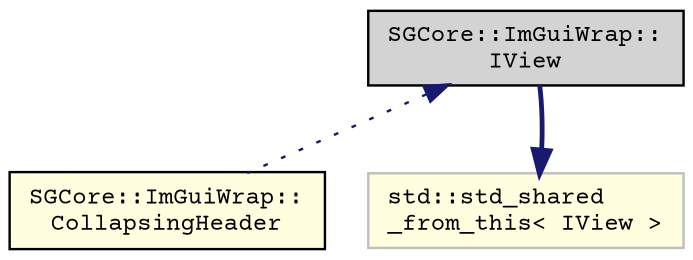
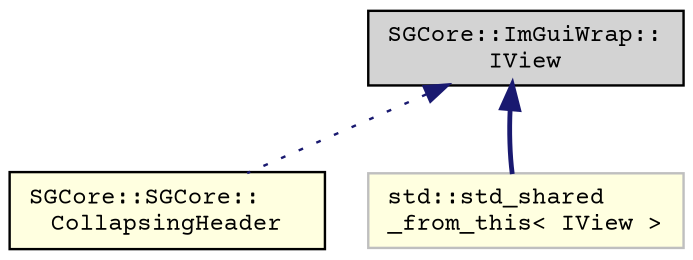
(542, 117) -> (510, 142)
(167, 211) -> (167, 211)
